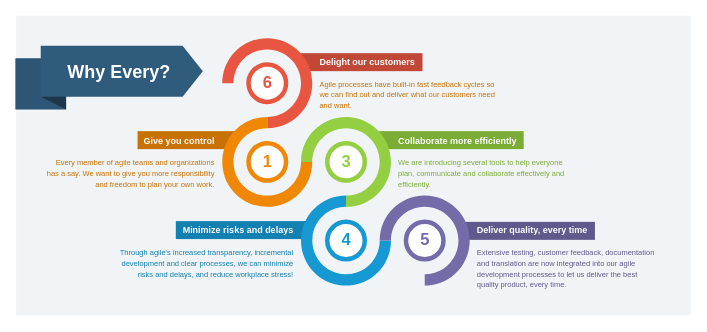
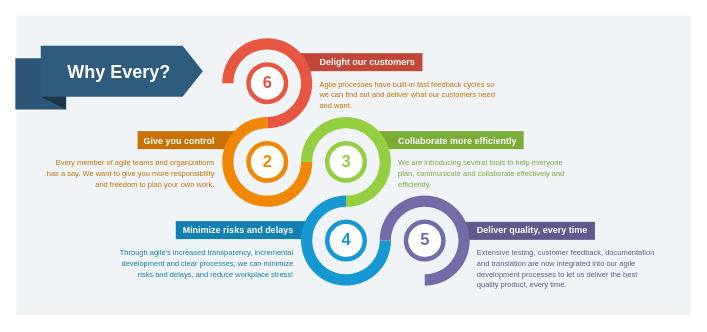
(268, 162) -> (268, 162)
